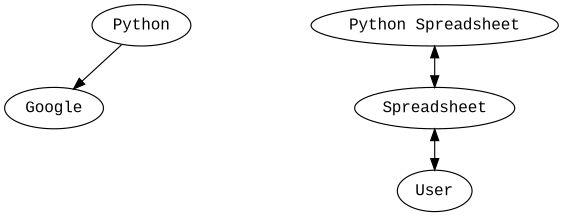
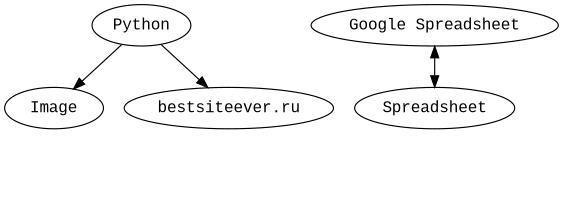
(435, 25) -> (435, 25)
(54, 108) -> (54, 108)
none -> (229, 108)
(435, 191) -> none
